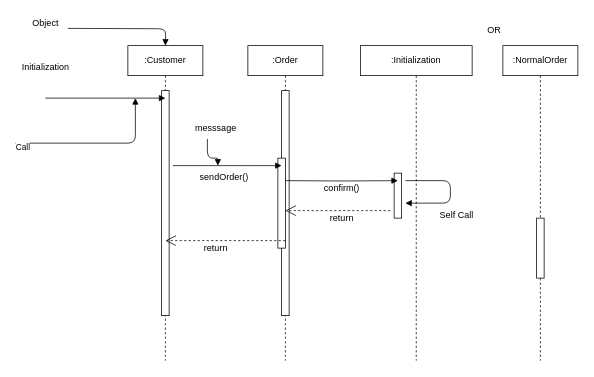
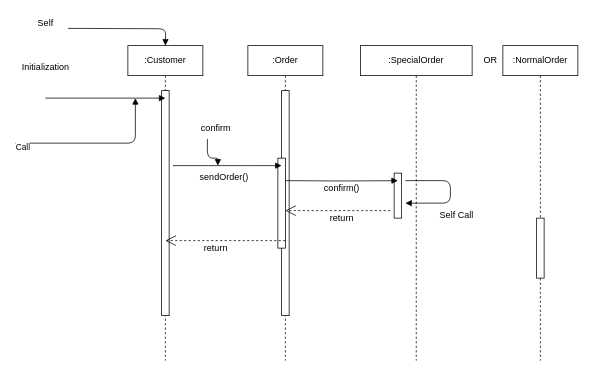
(46, 23) -> (46, 23)
(494, 30) -> (490, 60)
(416, 60) -> (416, 60)
(216, 128) -> (216, 128)
